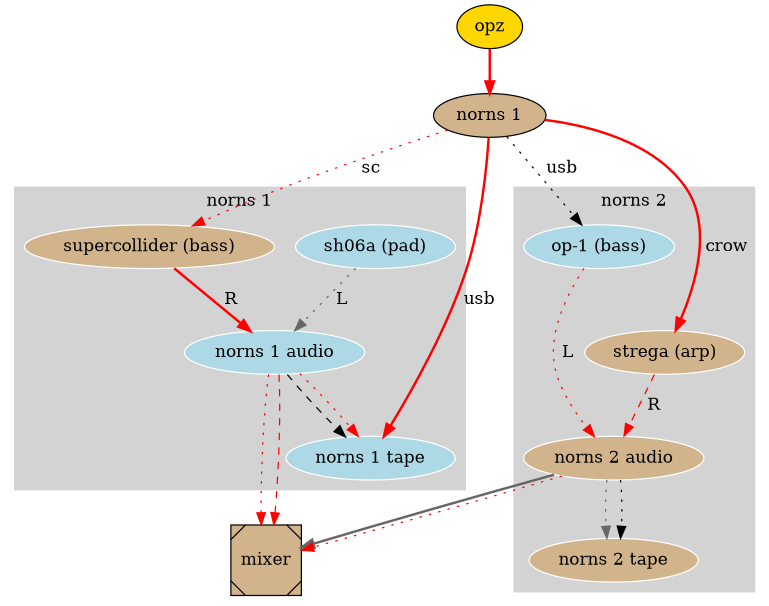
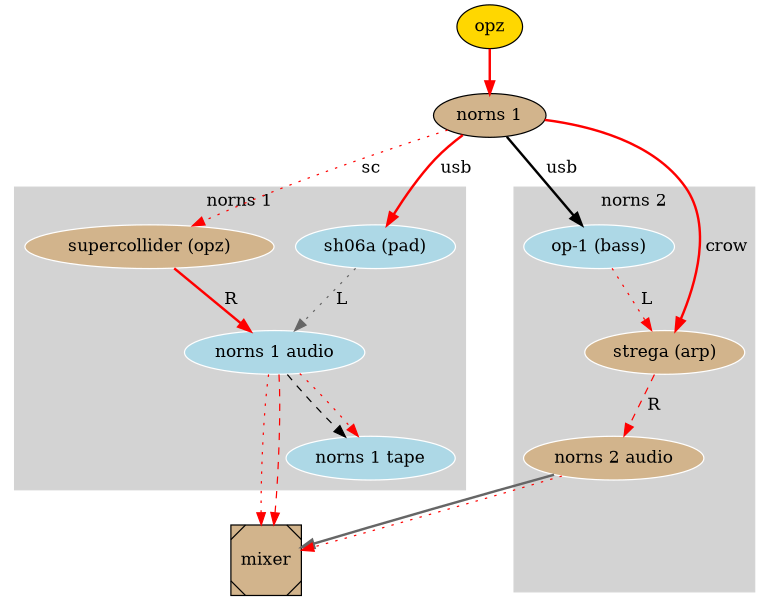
(540, 176) -> (540, 176)
(149, 247) -> (149, 247)
(457, 296) -> (424, 171)
(554, 349) -> (629, 294)
(614, 560) -> none
